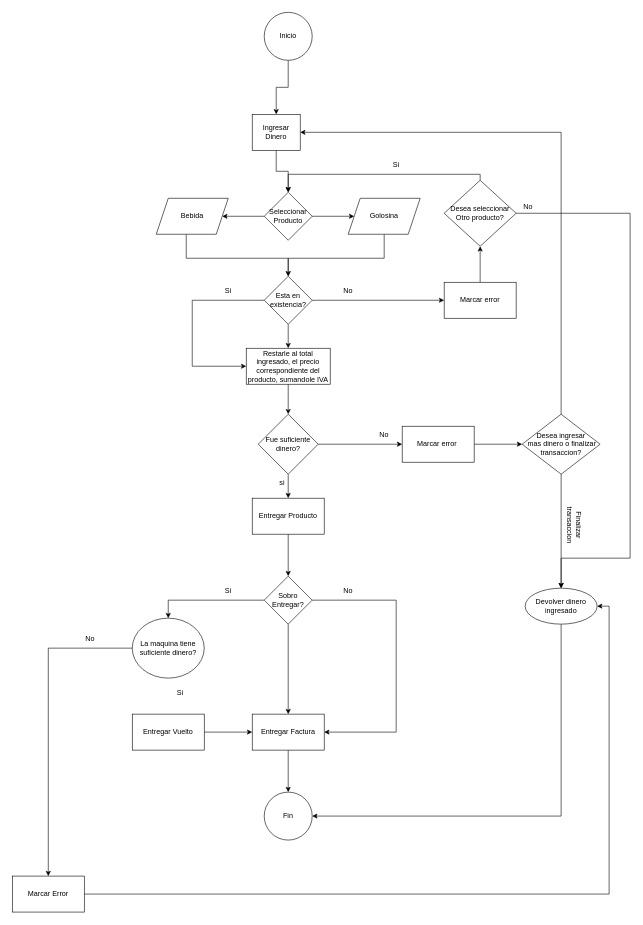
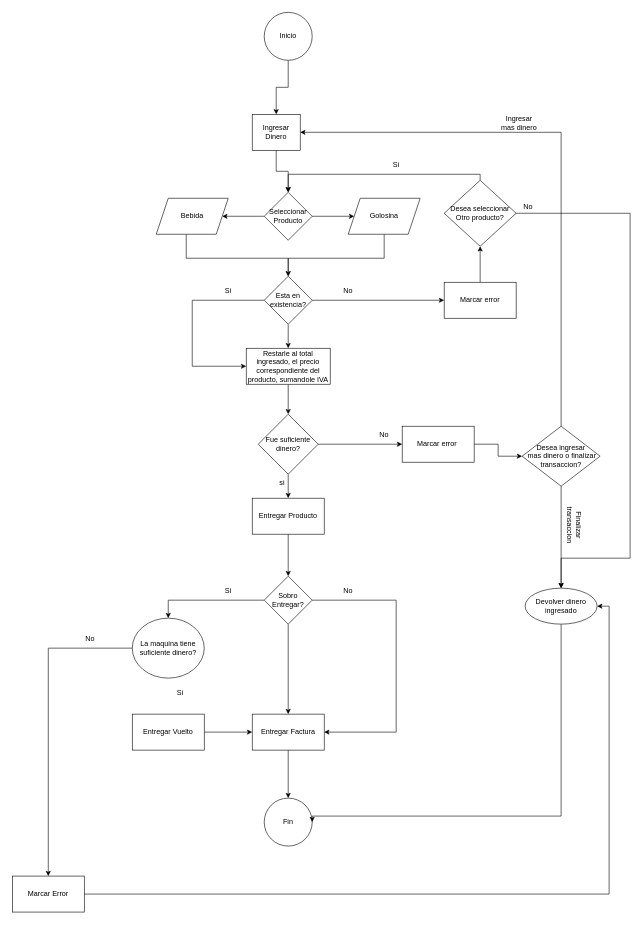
none -> (519, 123)
(561, 444) -> (561, 456)
(288, 816) -> (288, 822)
